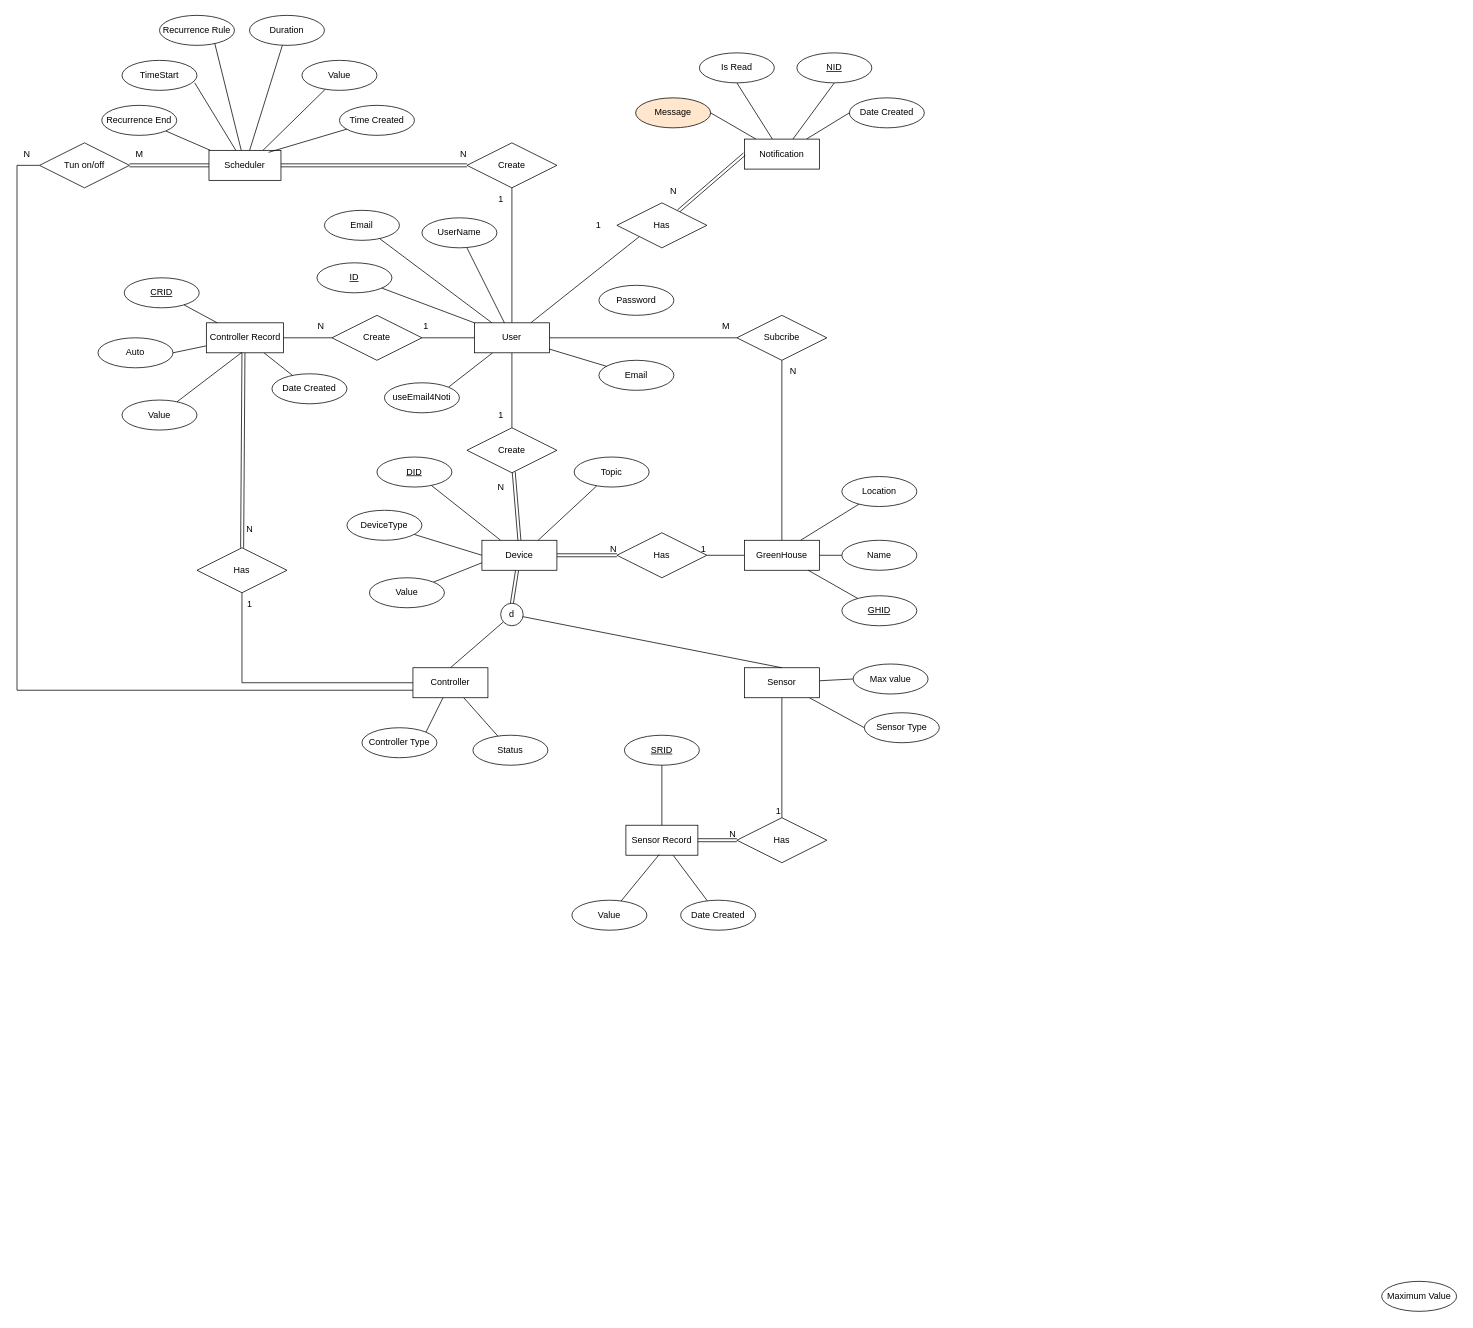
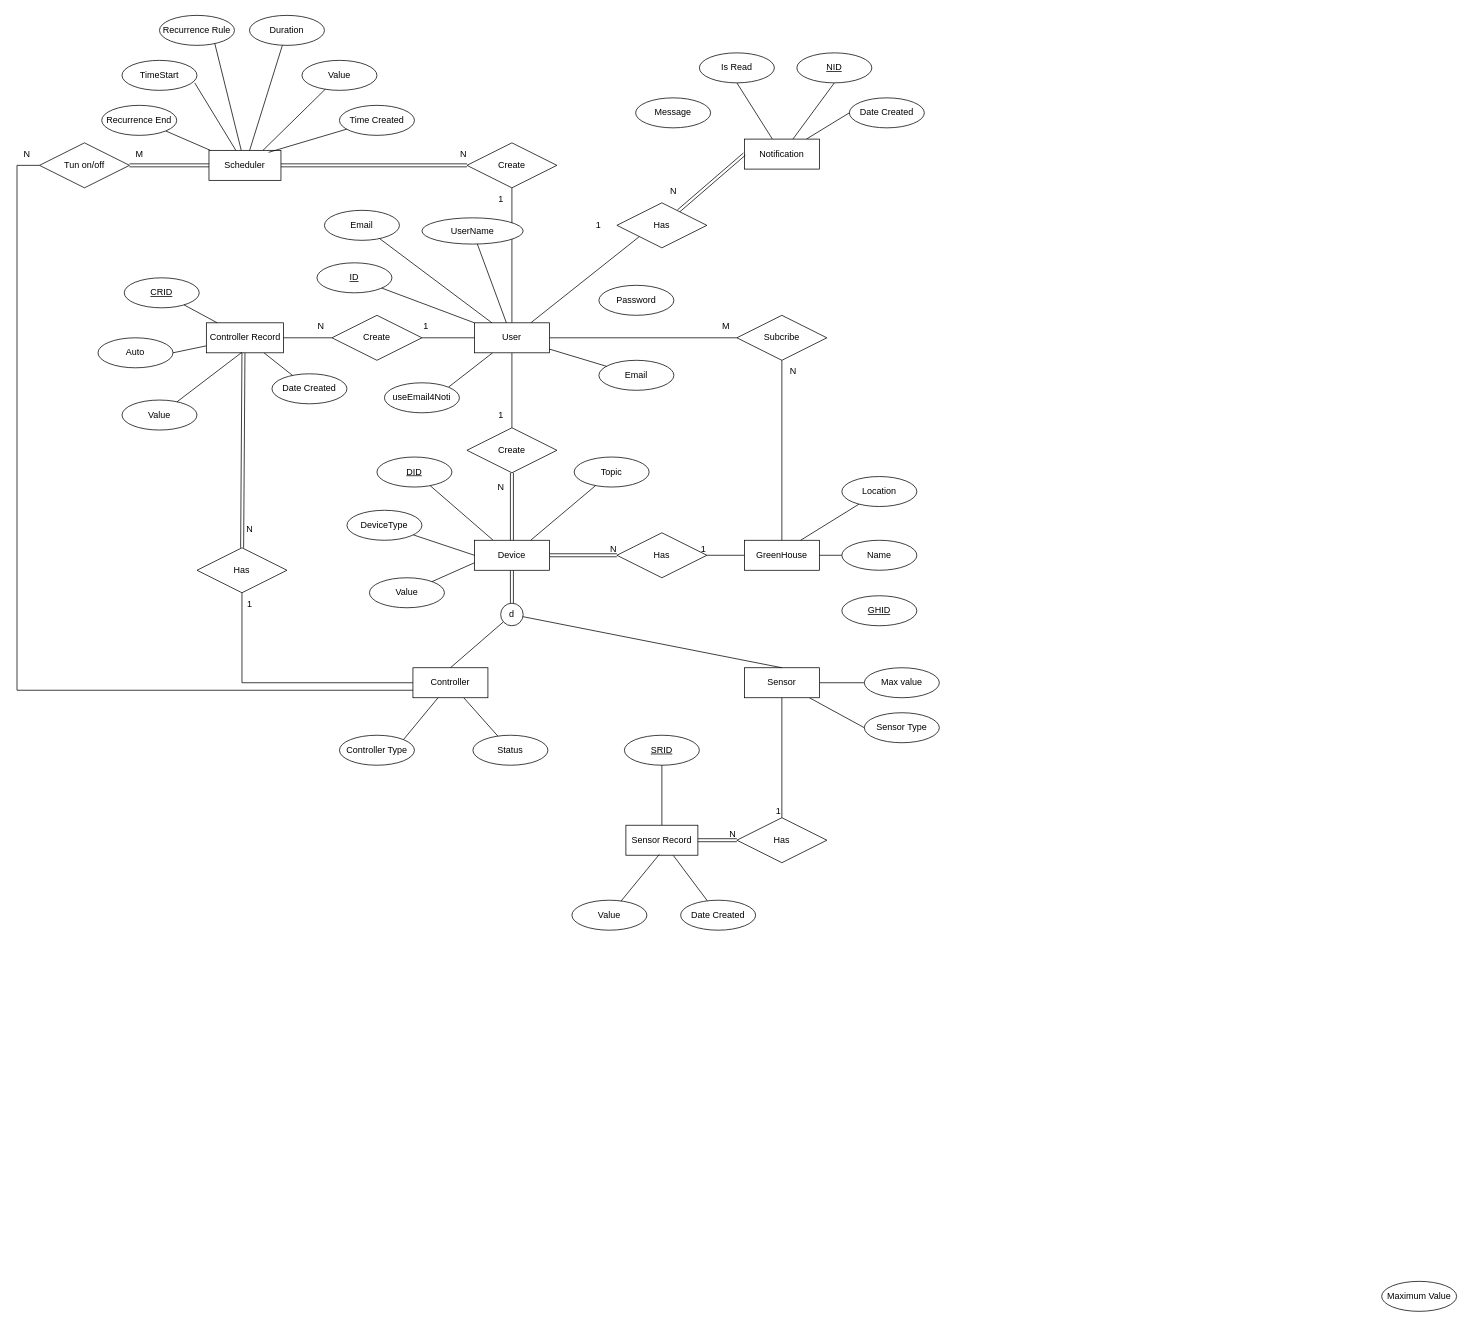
(673, 113) -> (673, 113)
(733, 126) -> none
(459, 233) -> (473, 231)
(519, 555) -> (512, 555)
(833, 584) -> none
(891, 679) -> (902, 683)
(399, 743) -> (377, 750)
